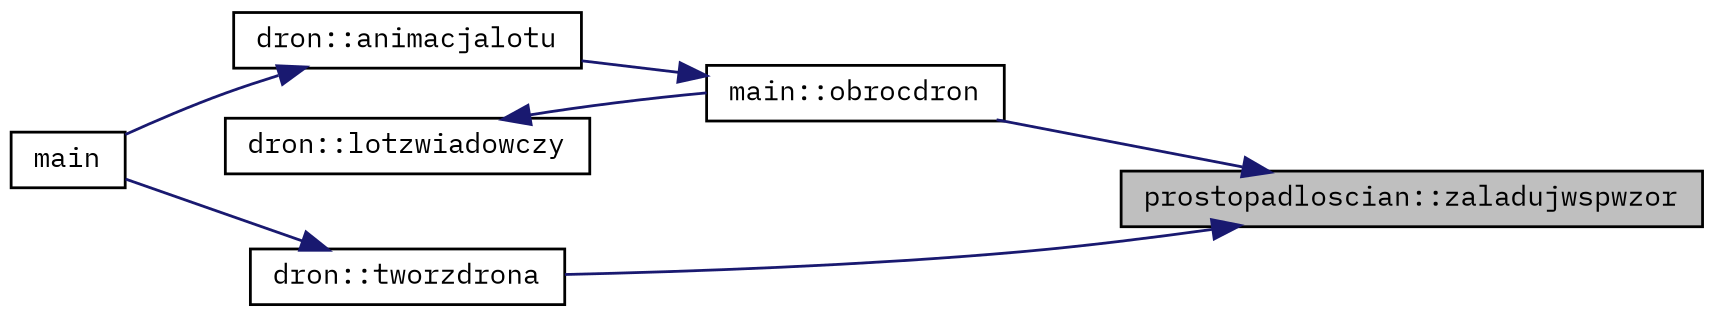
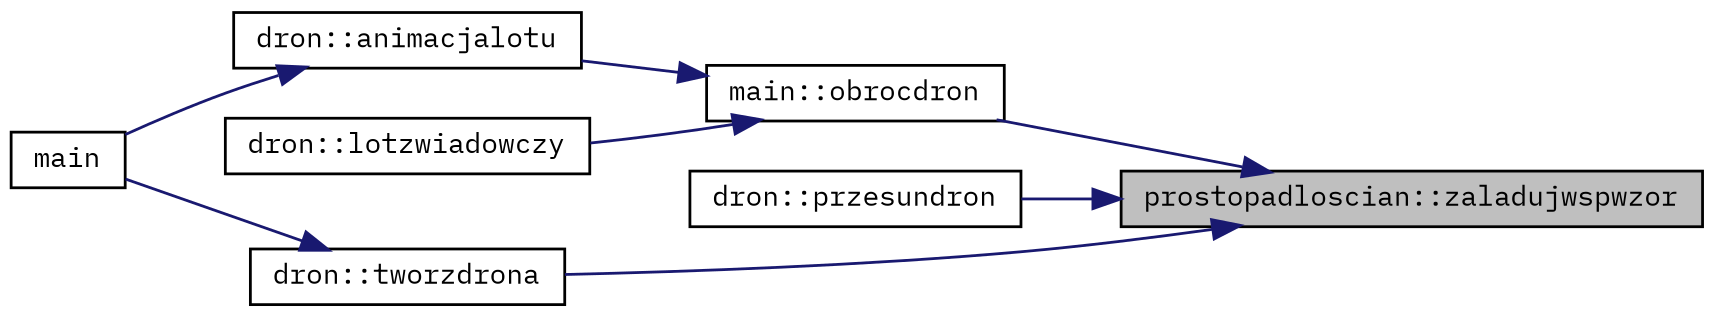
(618, 103) -> (662, 135)
none -> (855, 199)
